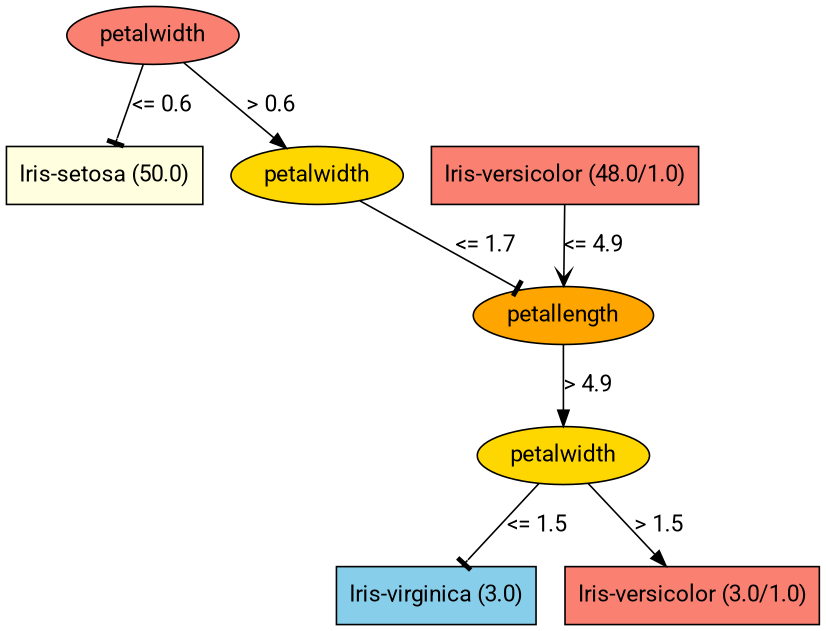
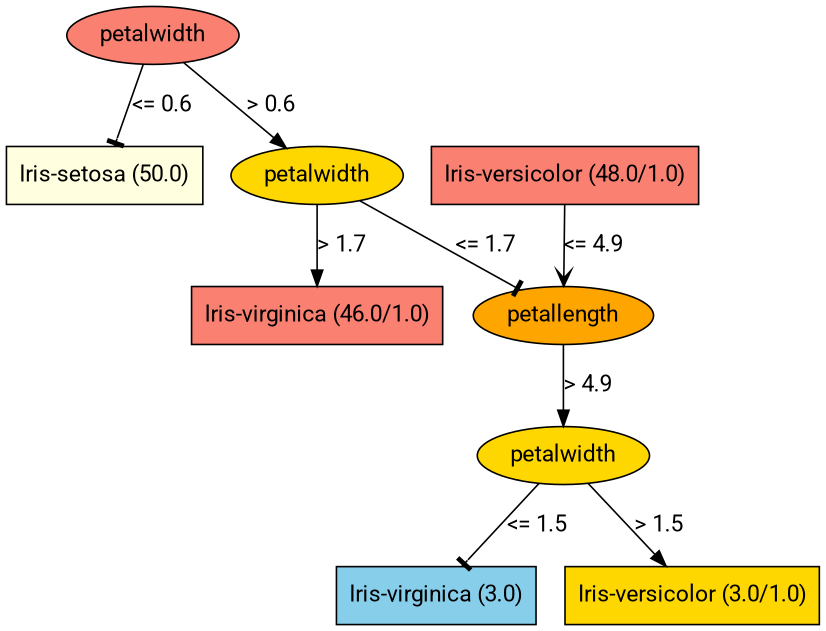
none -> (317, 316)
(692, 596) -> (692, 596)
